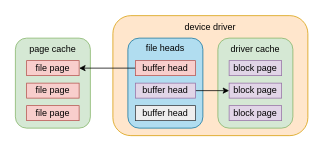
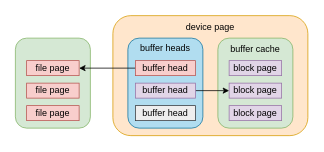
(210, 27) -> (210, 27)
(165, 48) -> (165, 48)
(53, 49) -> none
(255, 49) -> (255, 49)
